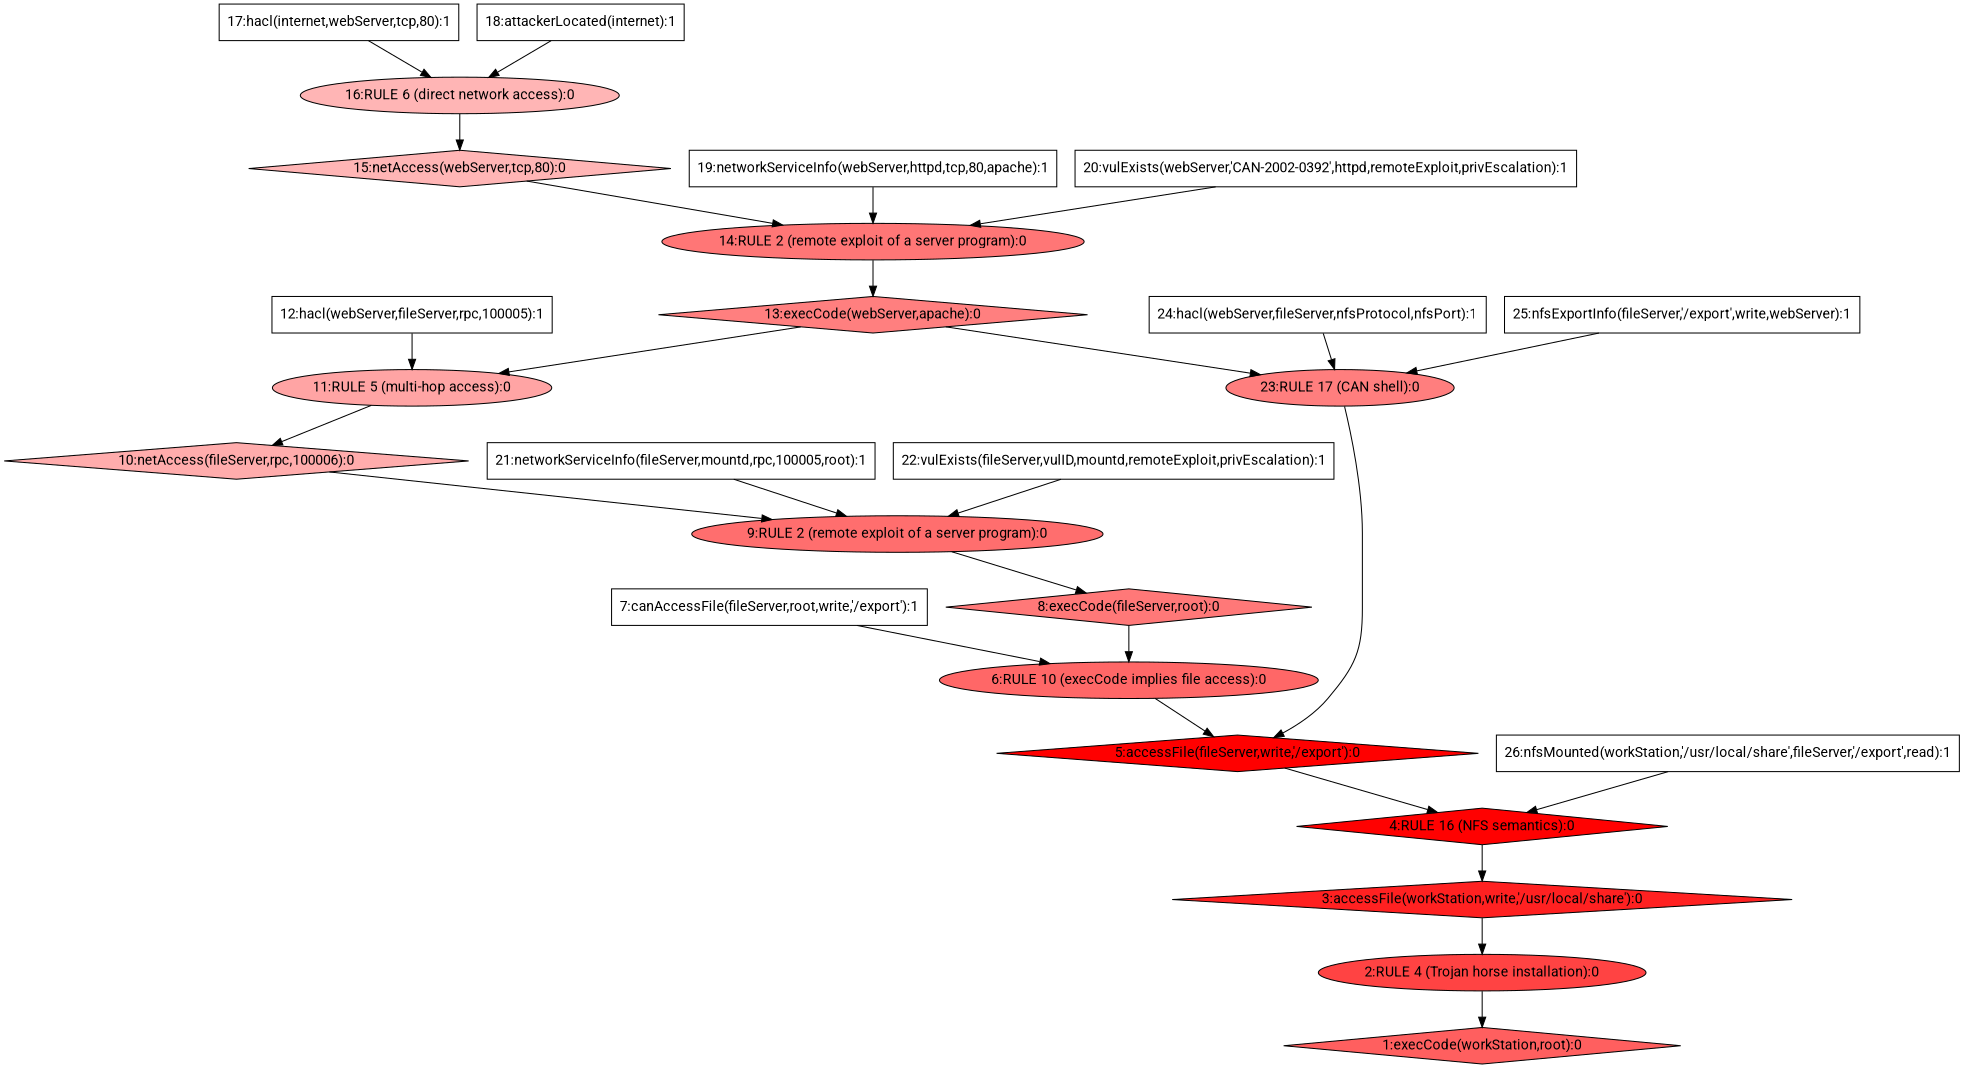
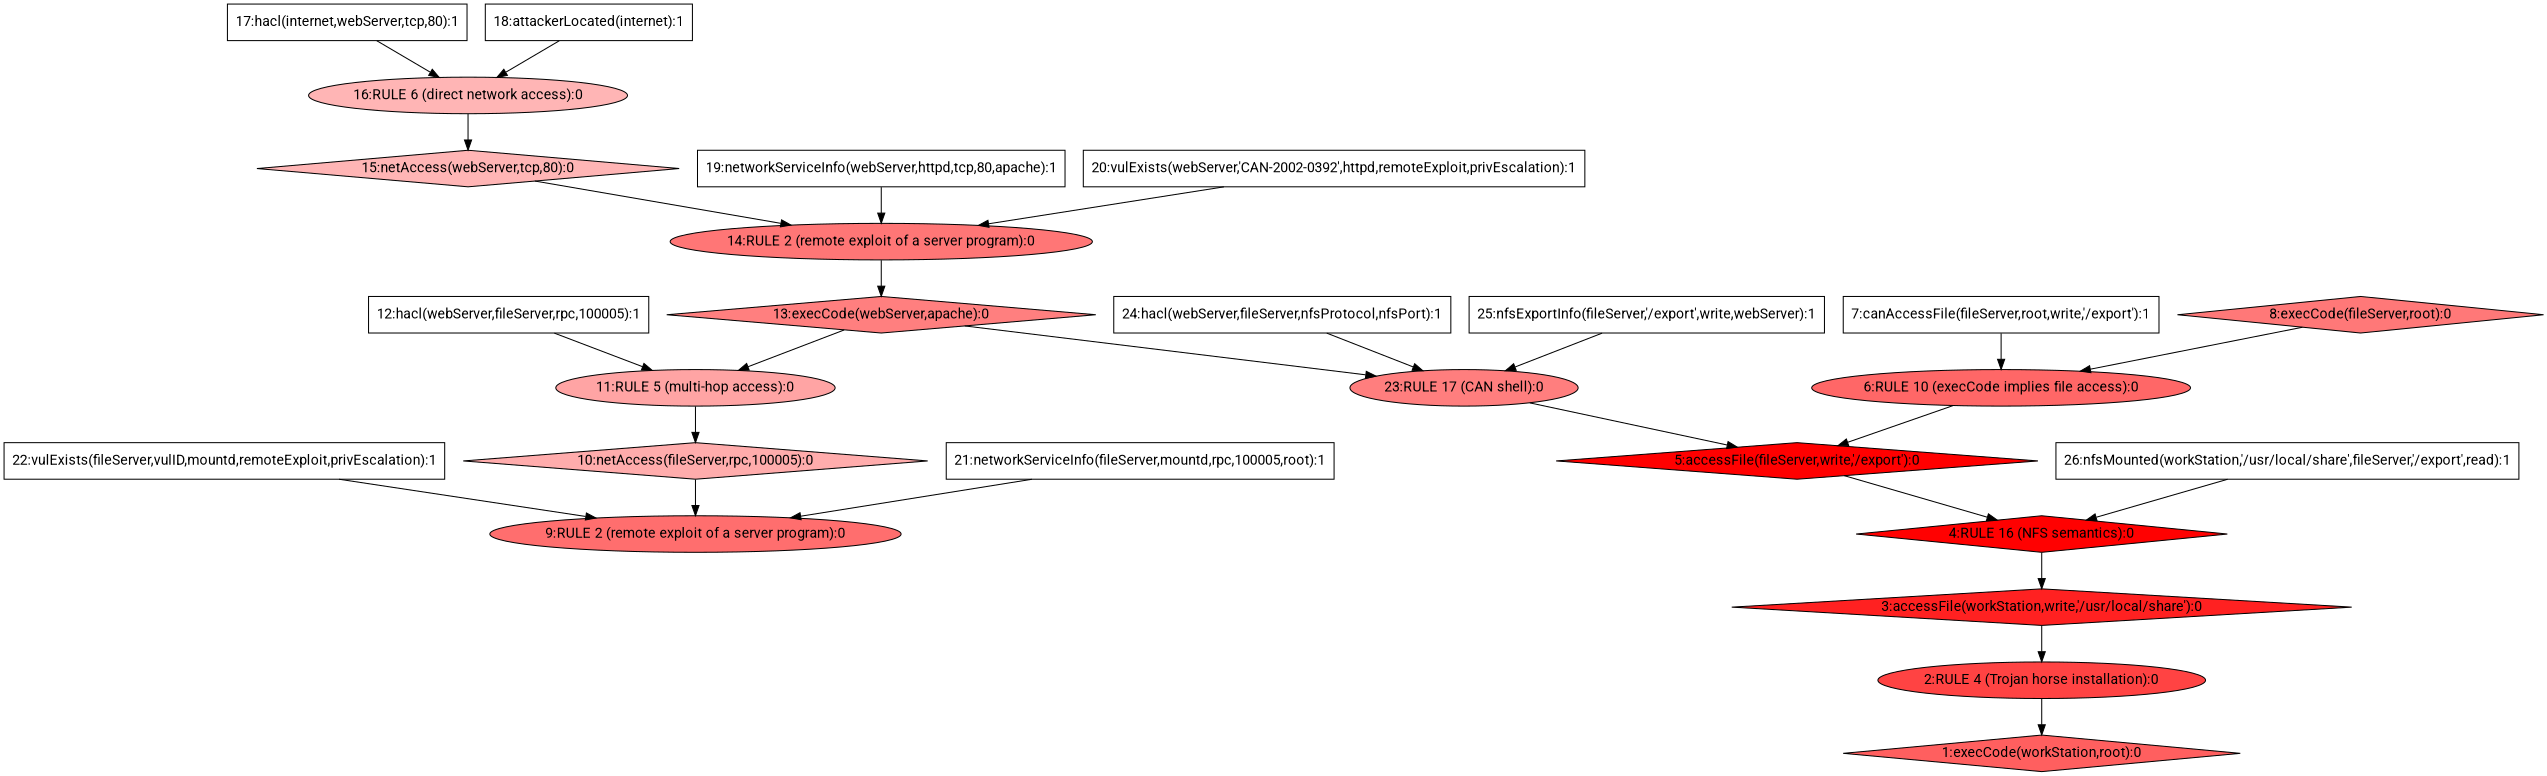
(236, 461) -> (695, 461)
(1014, 571) -> none
